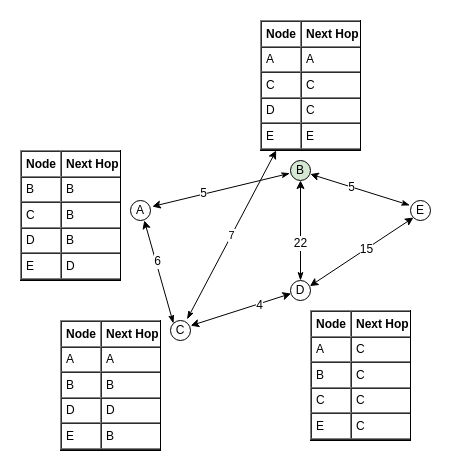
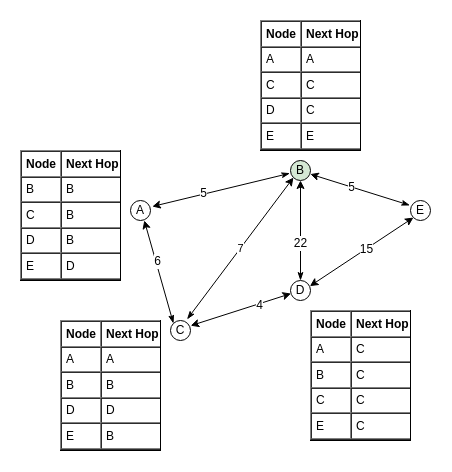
(232, 235) -> (240, 248)
